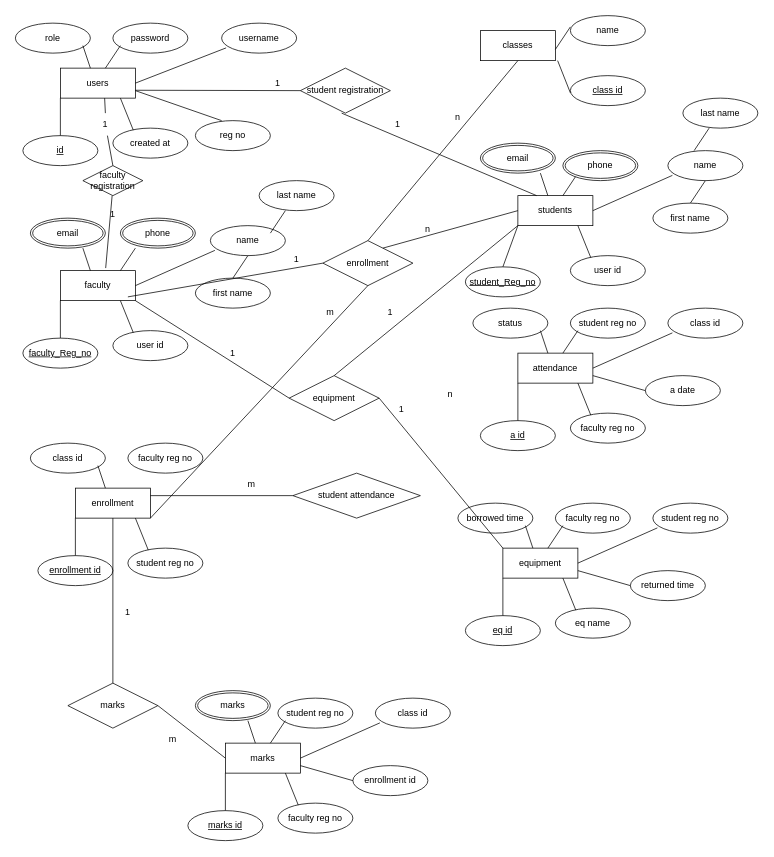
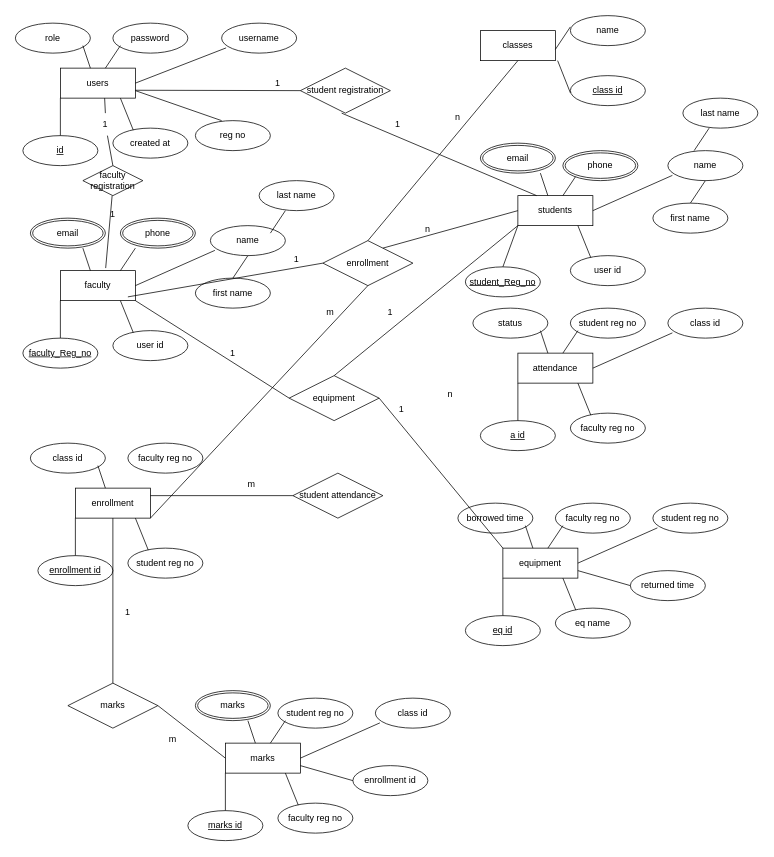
(619, 383) -> none
(683, 390) -> none
(357, 495) -> (338, 495)
